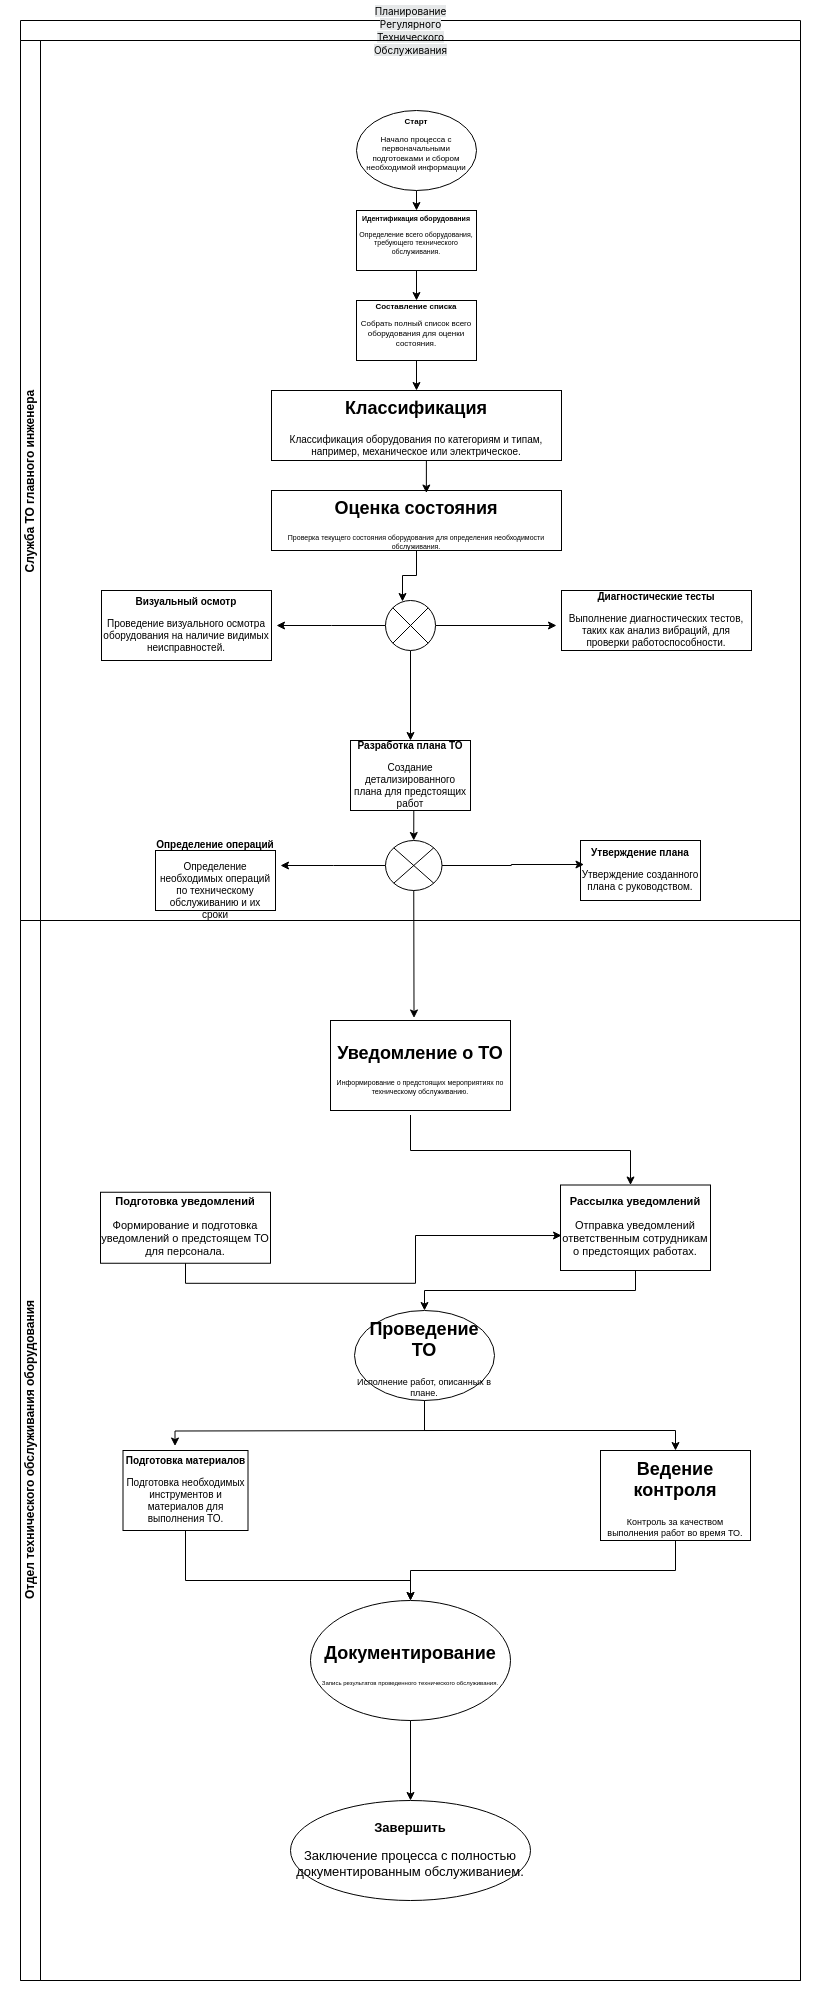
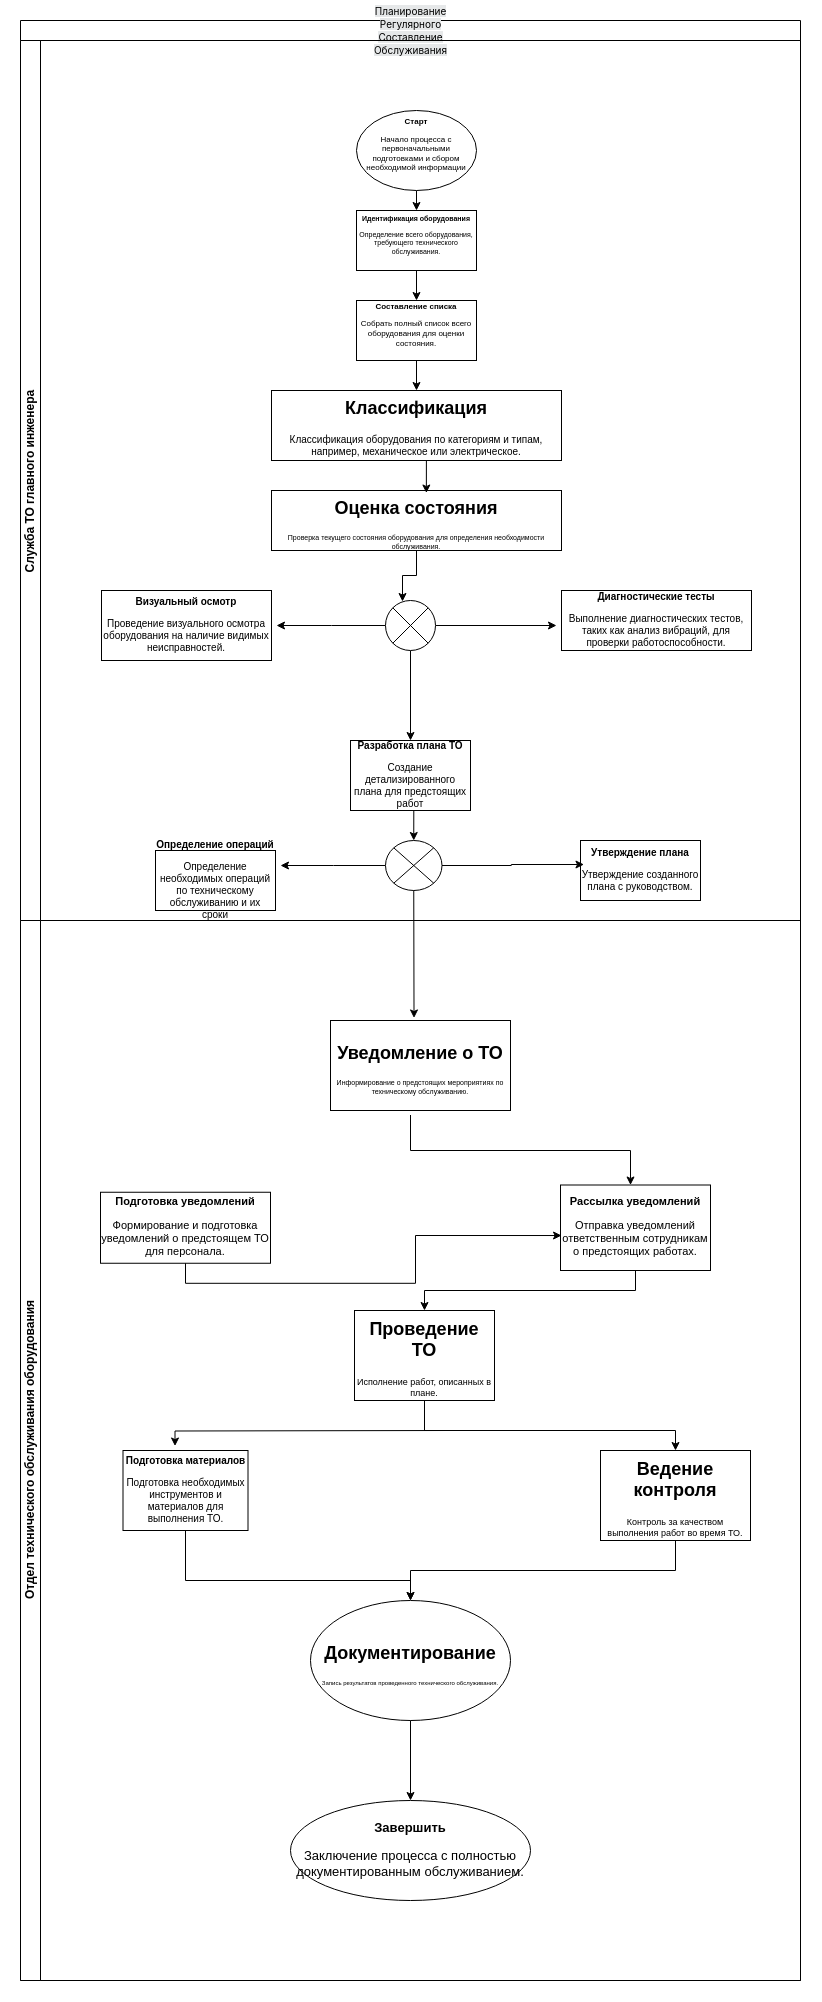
(411, 31) -> (411, 31)
(425, 1356) -> (425, 1356)
